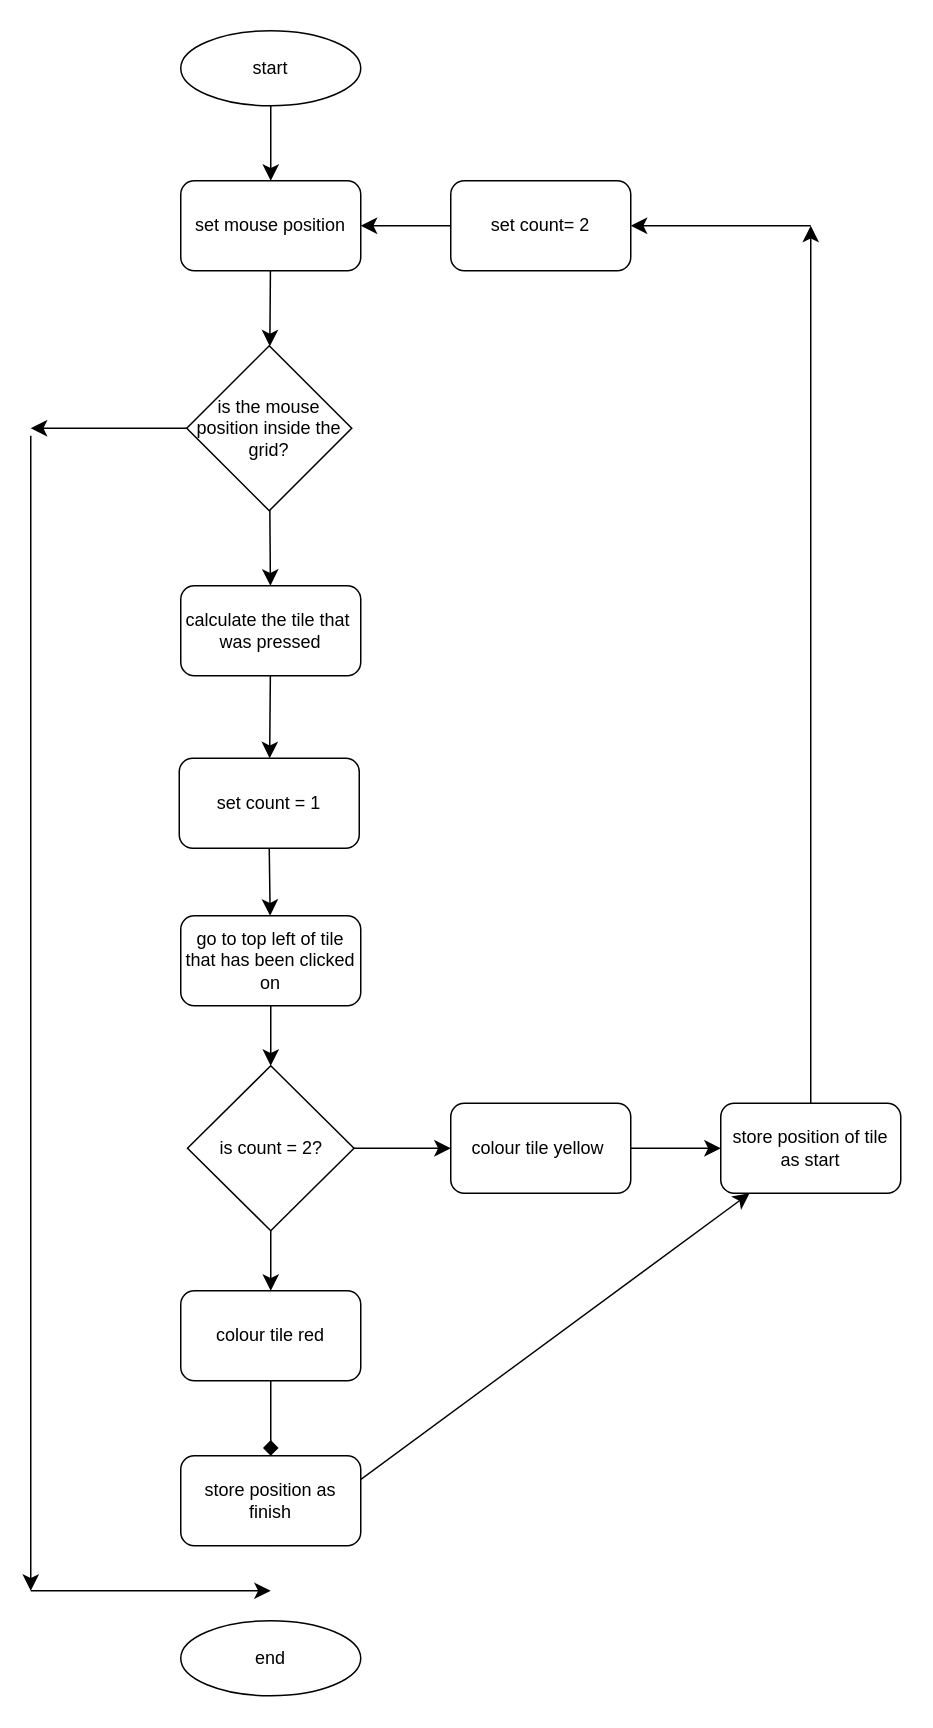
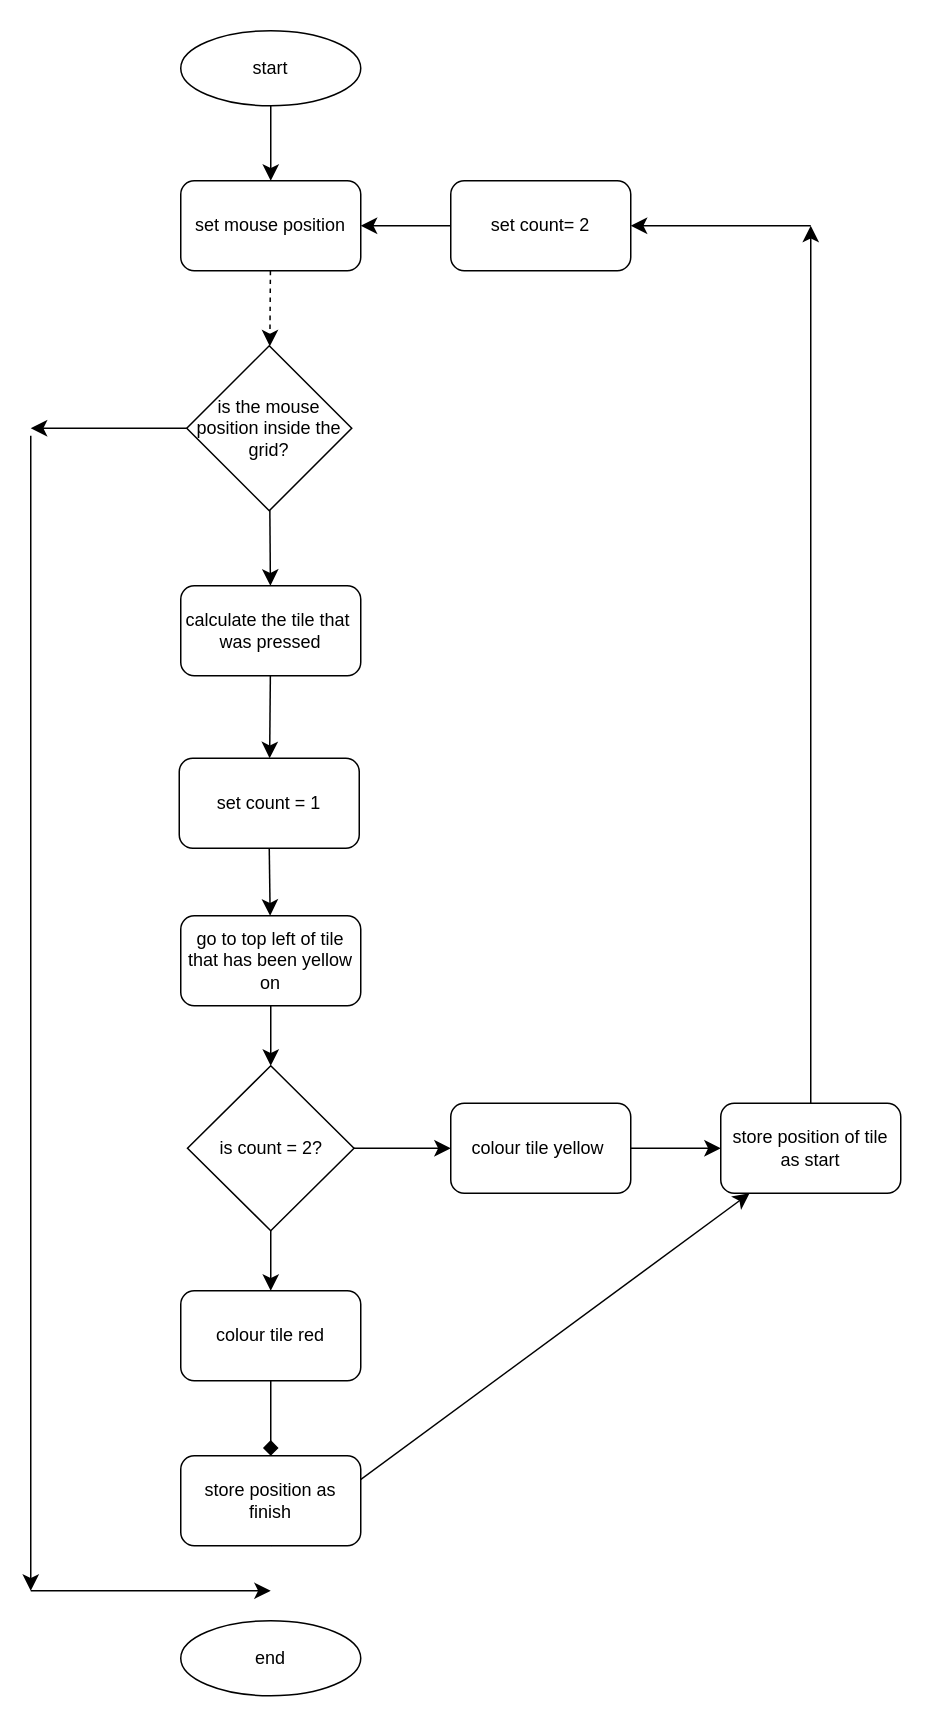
(270, 303) -> (270, 303)
(271, 961) -> (271, 961)
